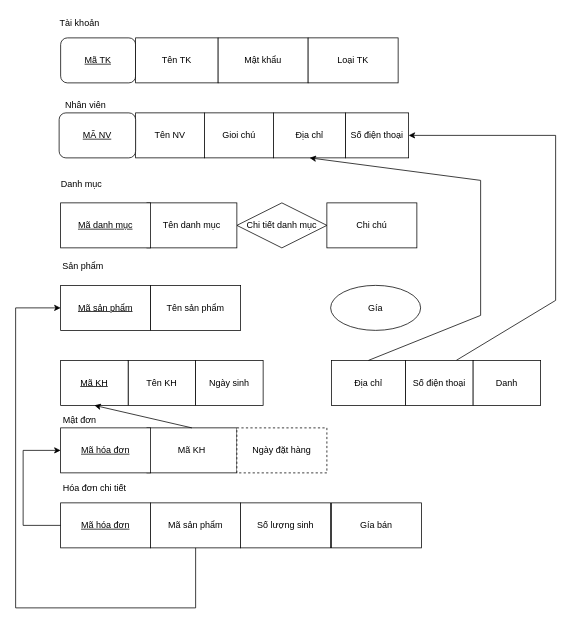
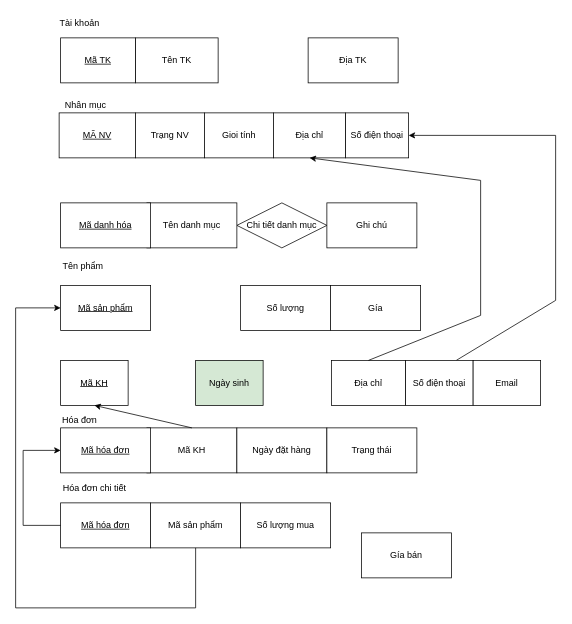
(98, 60) -> (98, 60)
(263, 60) -> none
(353, 60) -> (353, 60)
(86, 105) -> (86, 105)
(97, 135) -> (97, 135)
(170, 135) -> (170, 135)
(239, 135) -> (239, 135)
(81, 184) -> none
(105, 225) -> (105, 225)
(372, 225) -> (372, 225)
(83, 267) -> (83, 267)
(195, 308) -> none
none -> (285, 308)
(375, 308) -> (375, 308)
(162, 383) -> none
(229, 383) -> (229, 383)
(507, 383) -> (507, 383)
(80, 420) -> (80, 420)
(282, 450) -> (282, 450)
none -> (372, 450)
(285, 525) -> (285, 525)
(376, 525) -> (406, 555)
